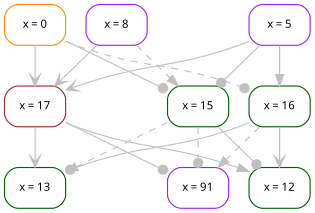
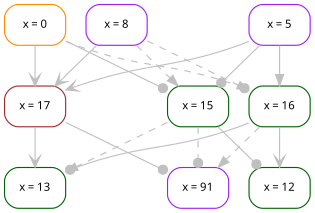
none -> (193, 63)
(152, 146) -> none
